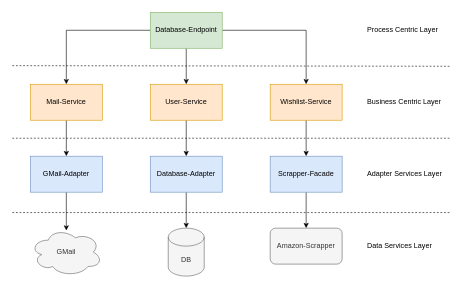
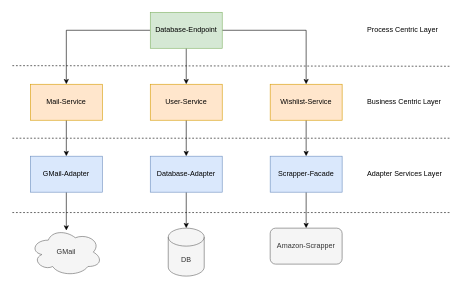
(414, 246) -> none
